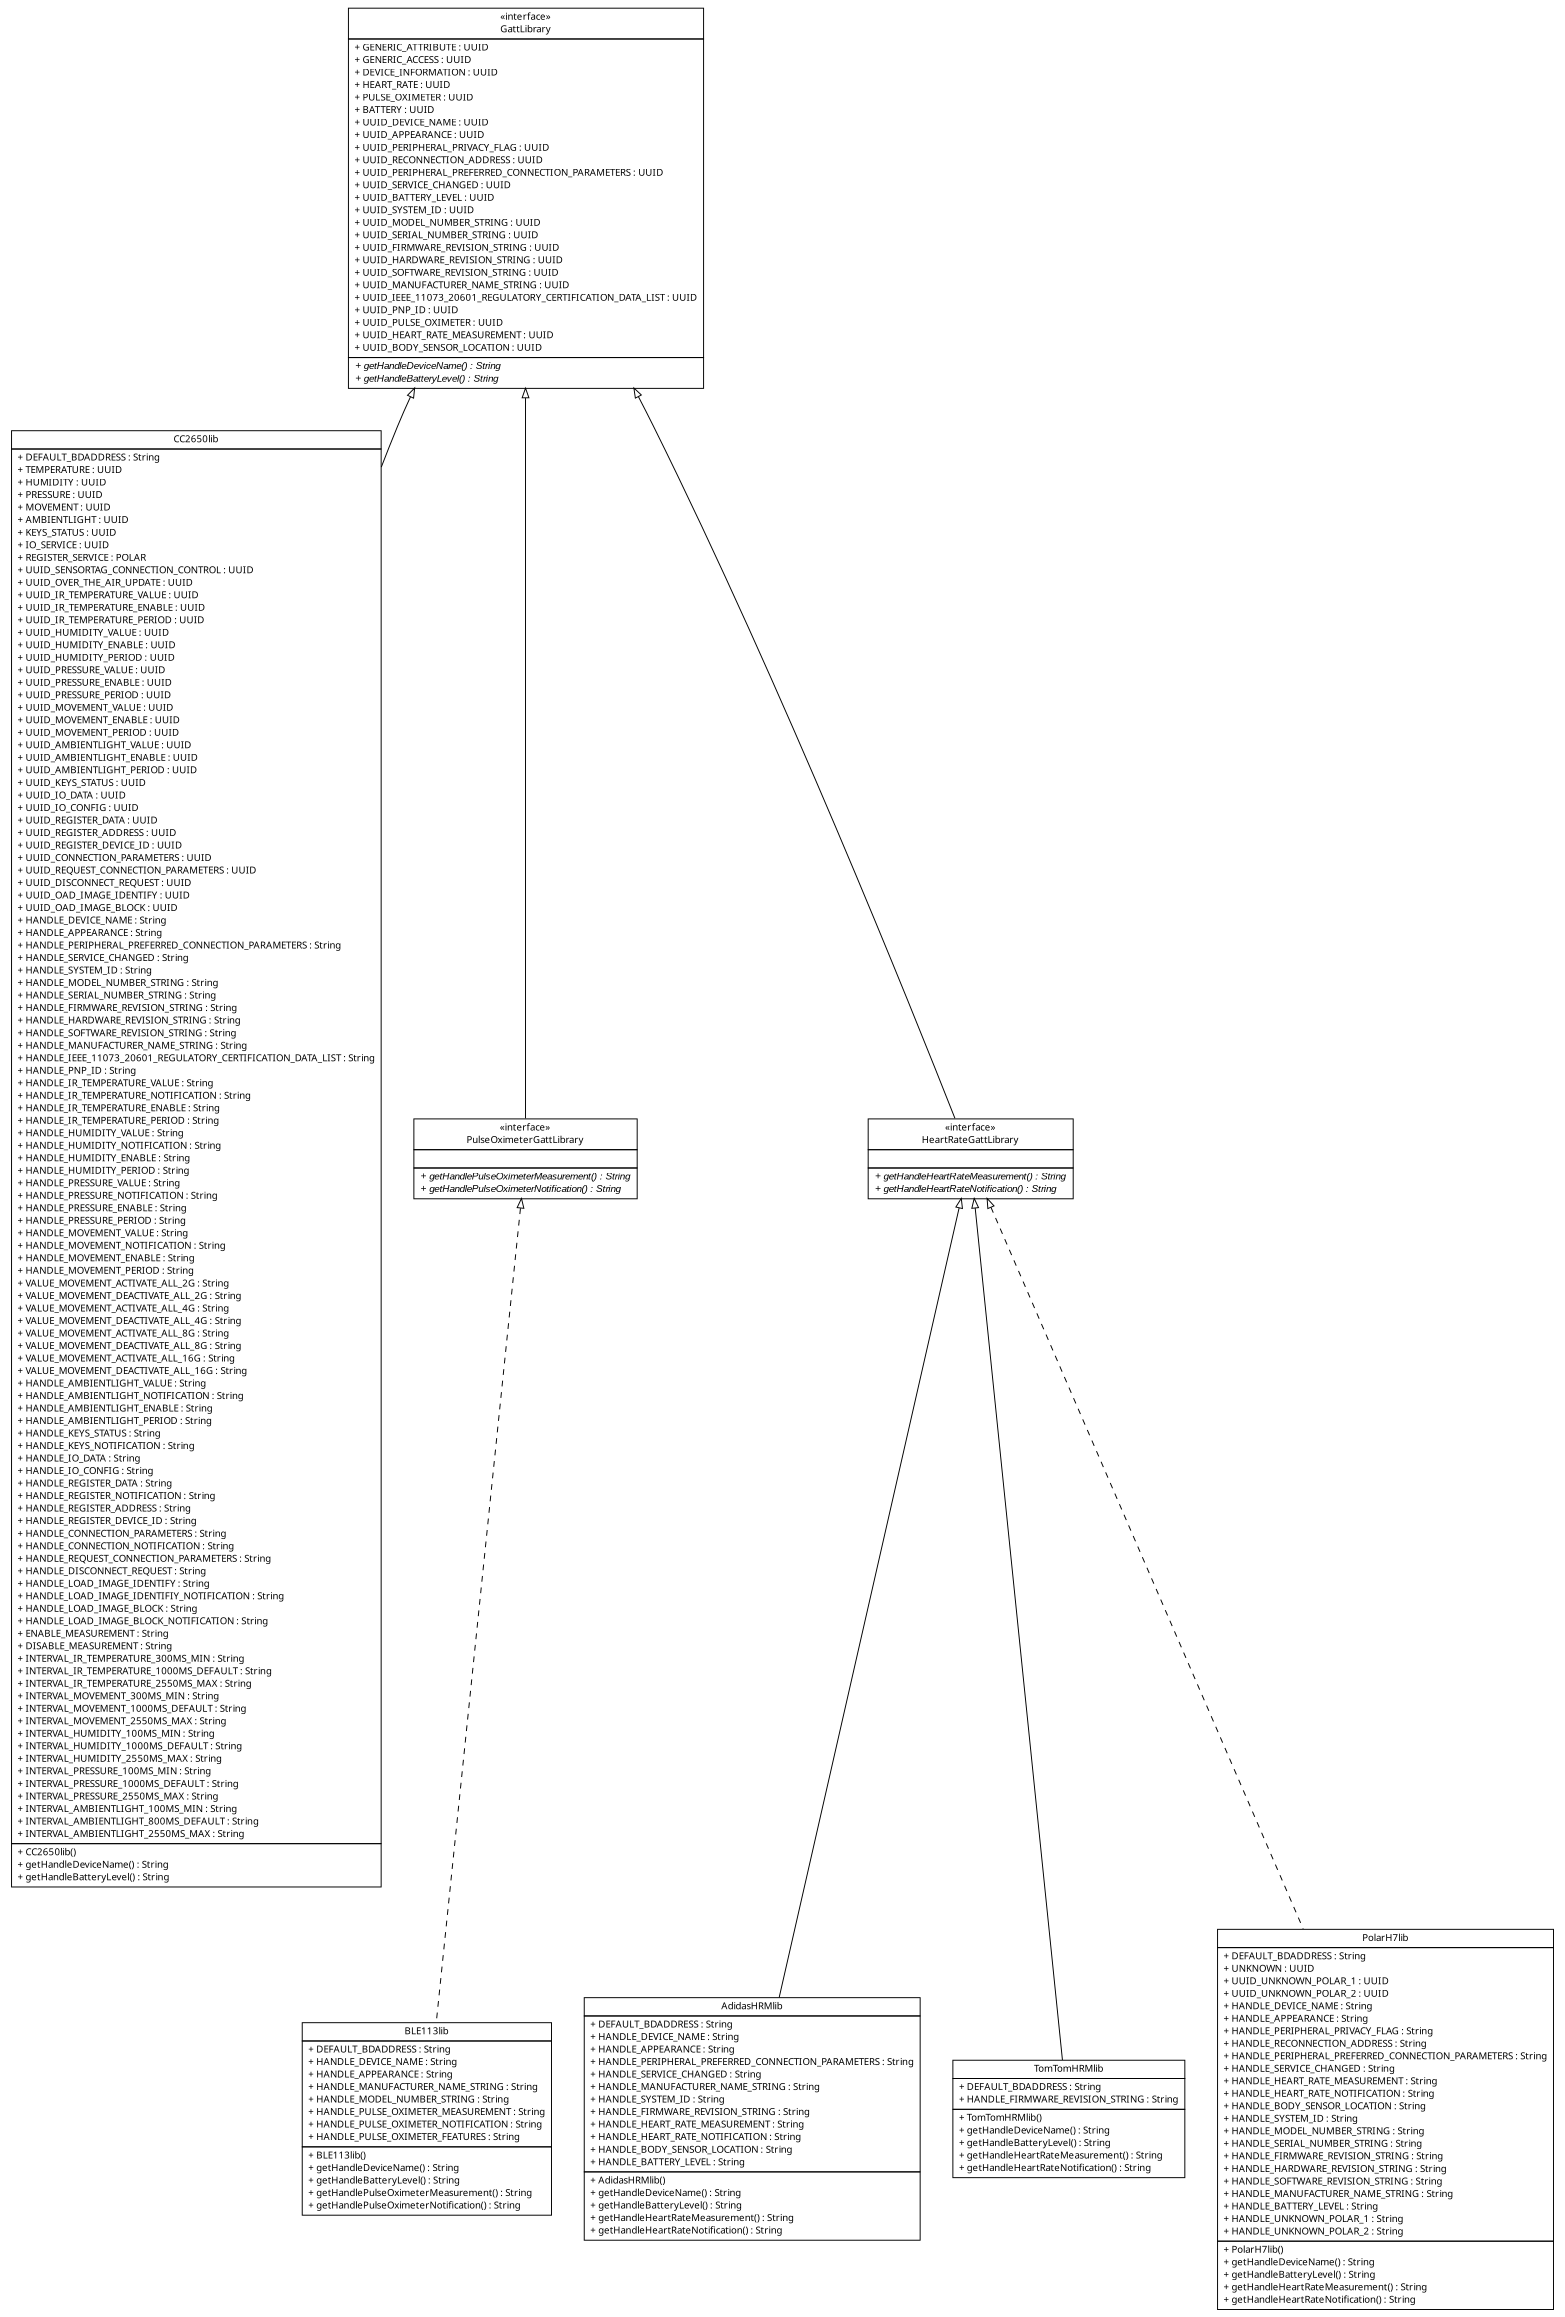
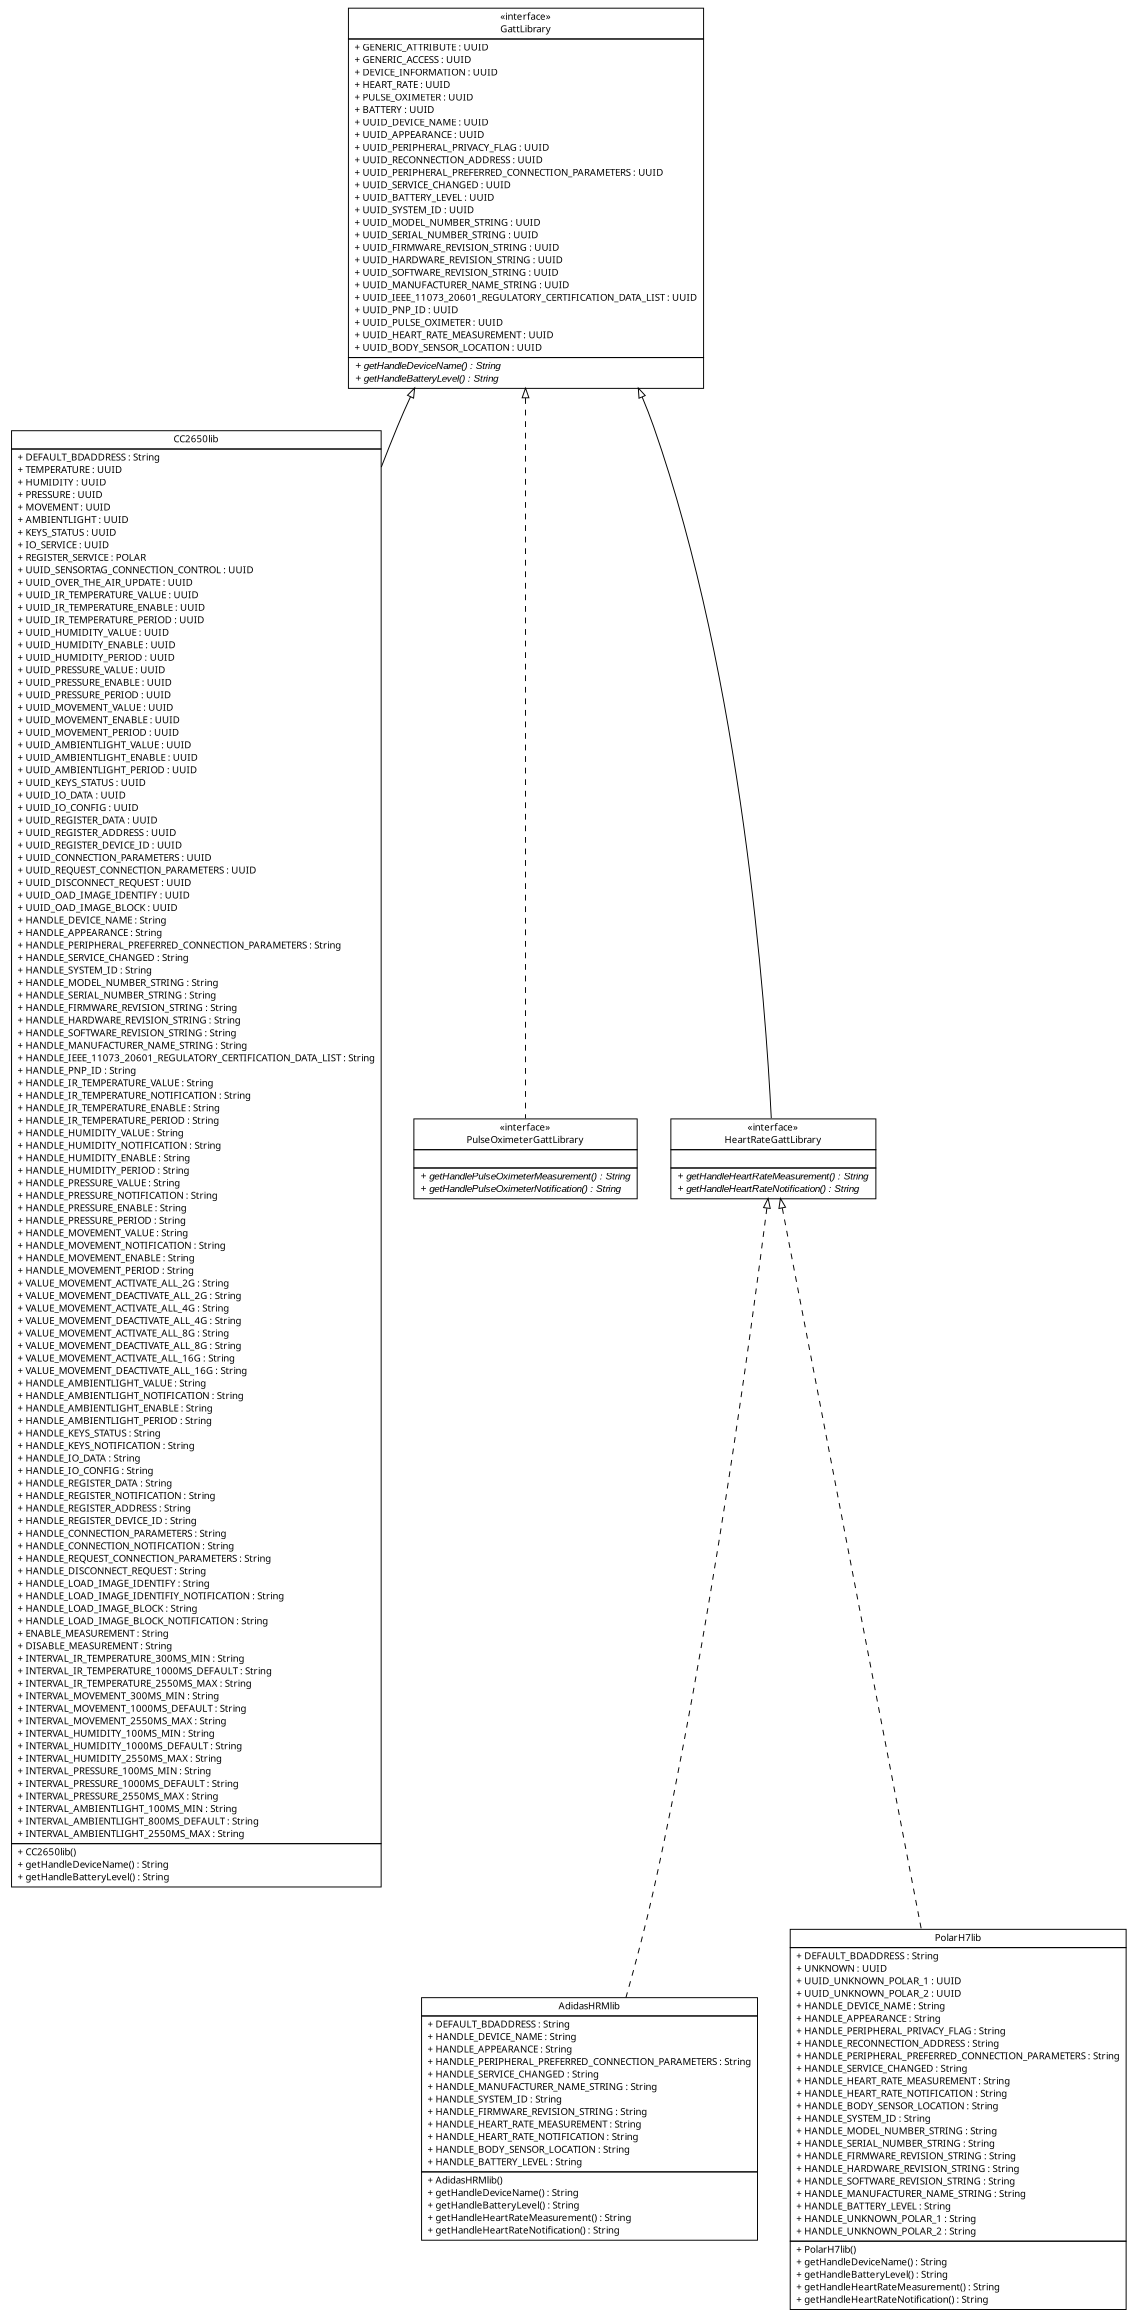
(526, 758) -> (526, 758)
(869, 1603) -> (708, 1605)
(426, 2119) -> none
(1068, 2119) -> none
